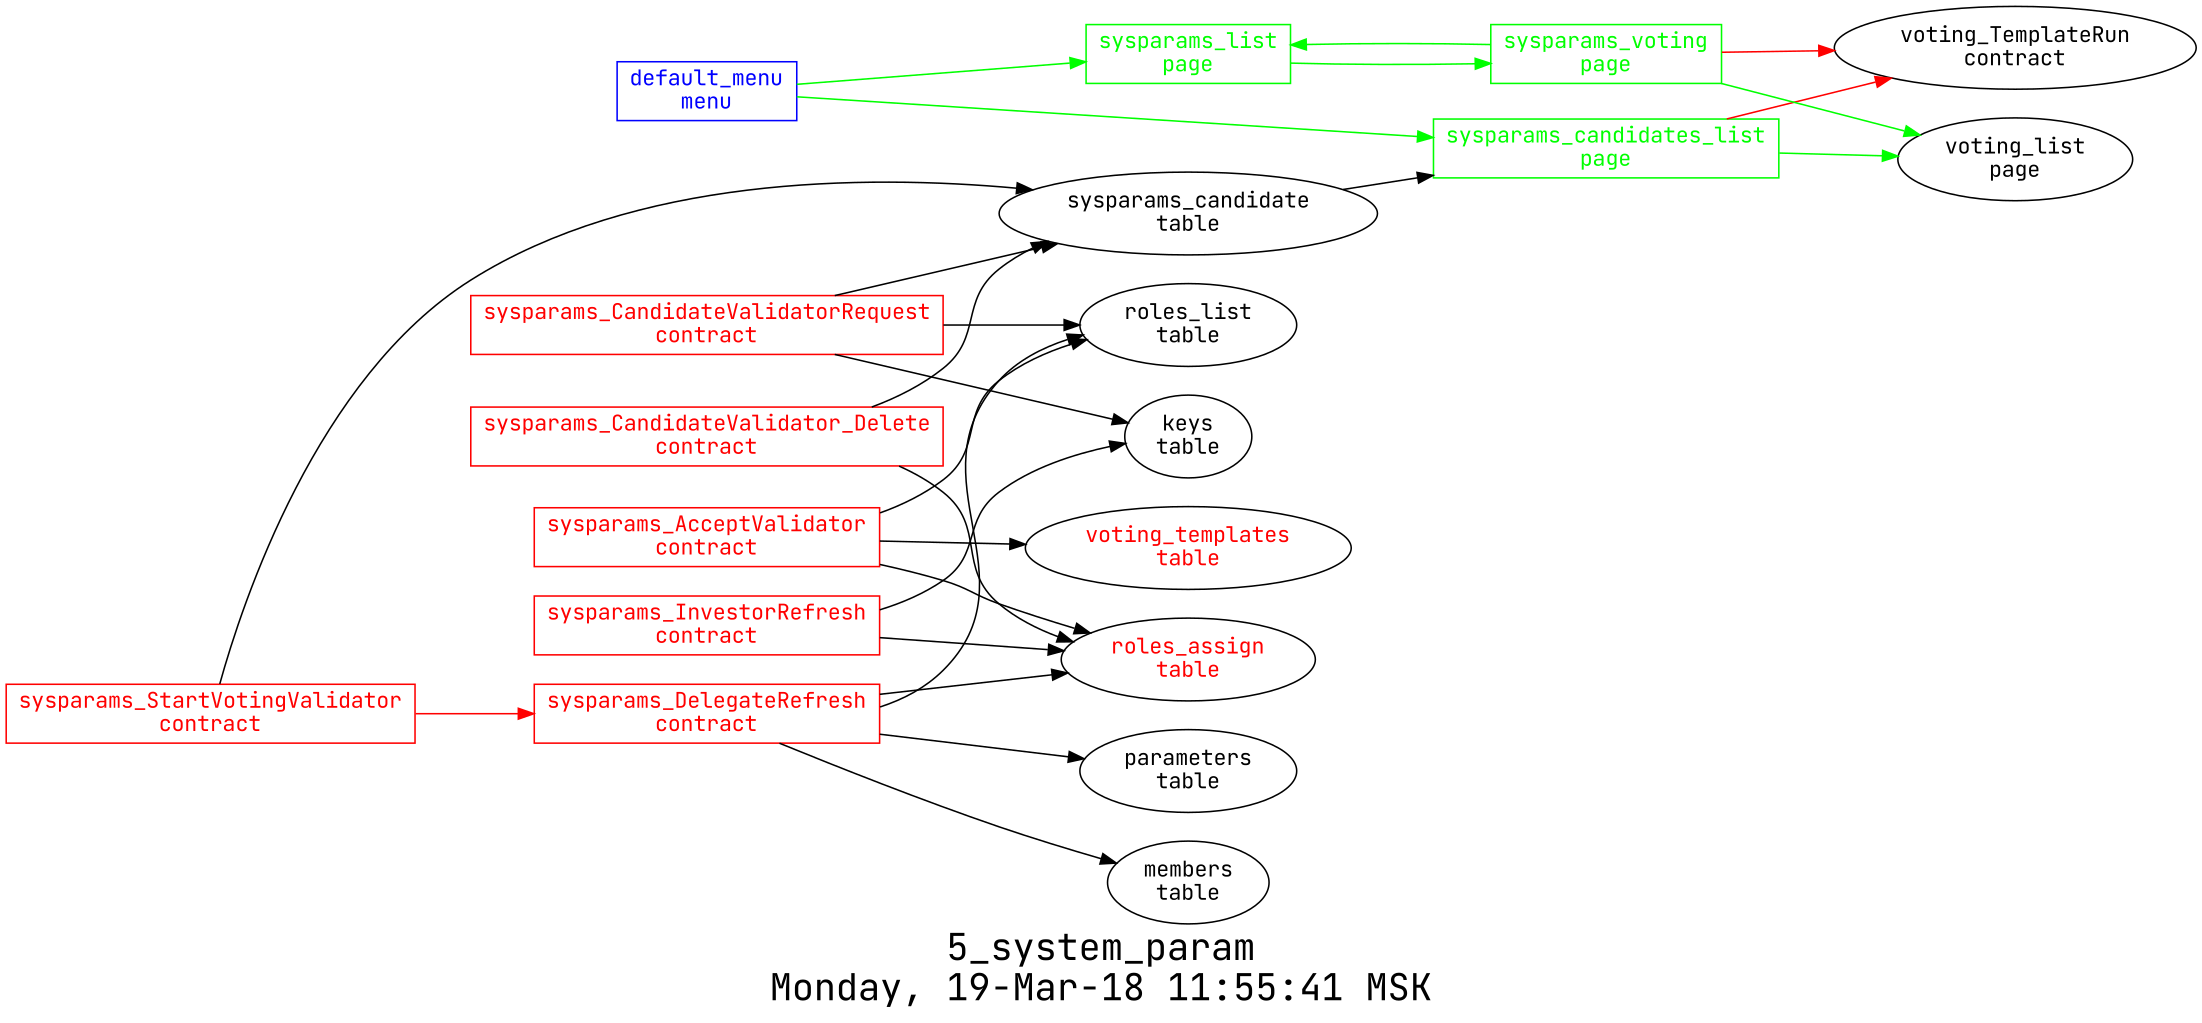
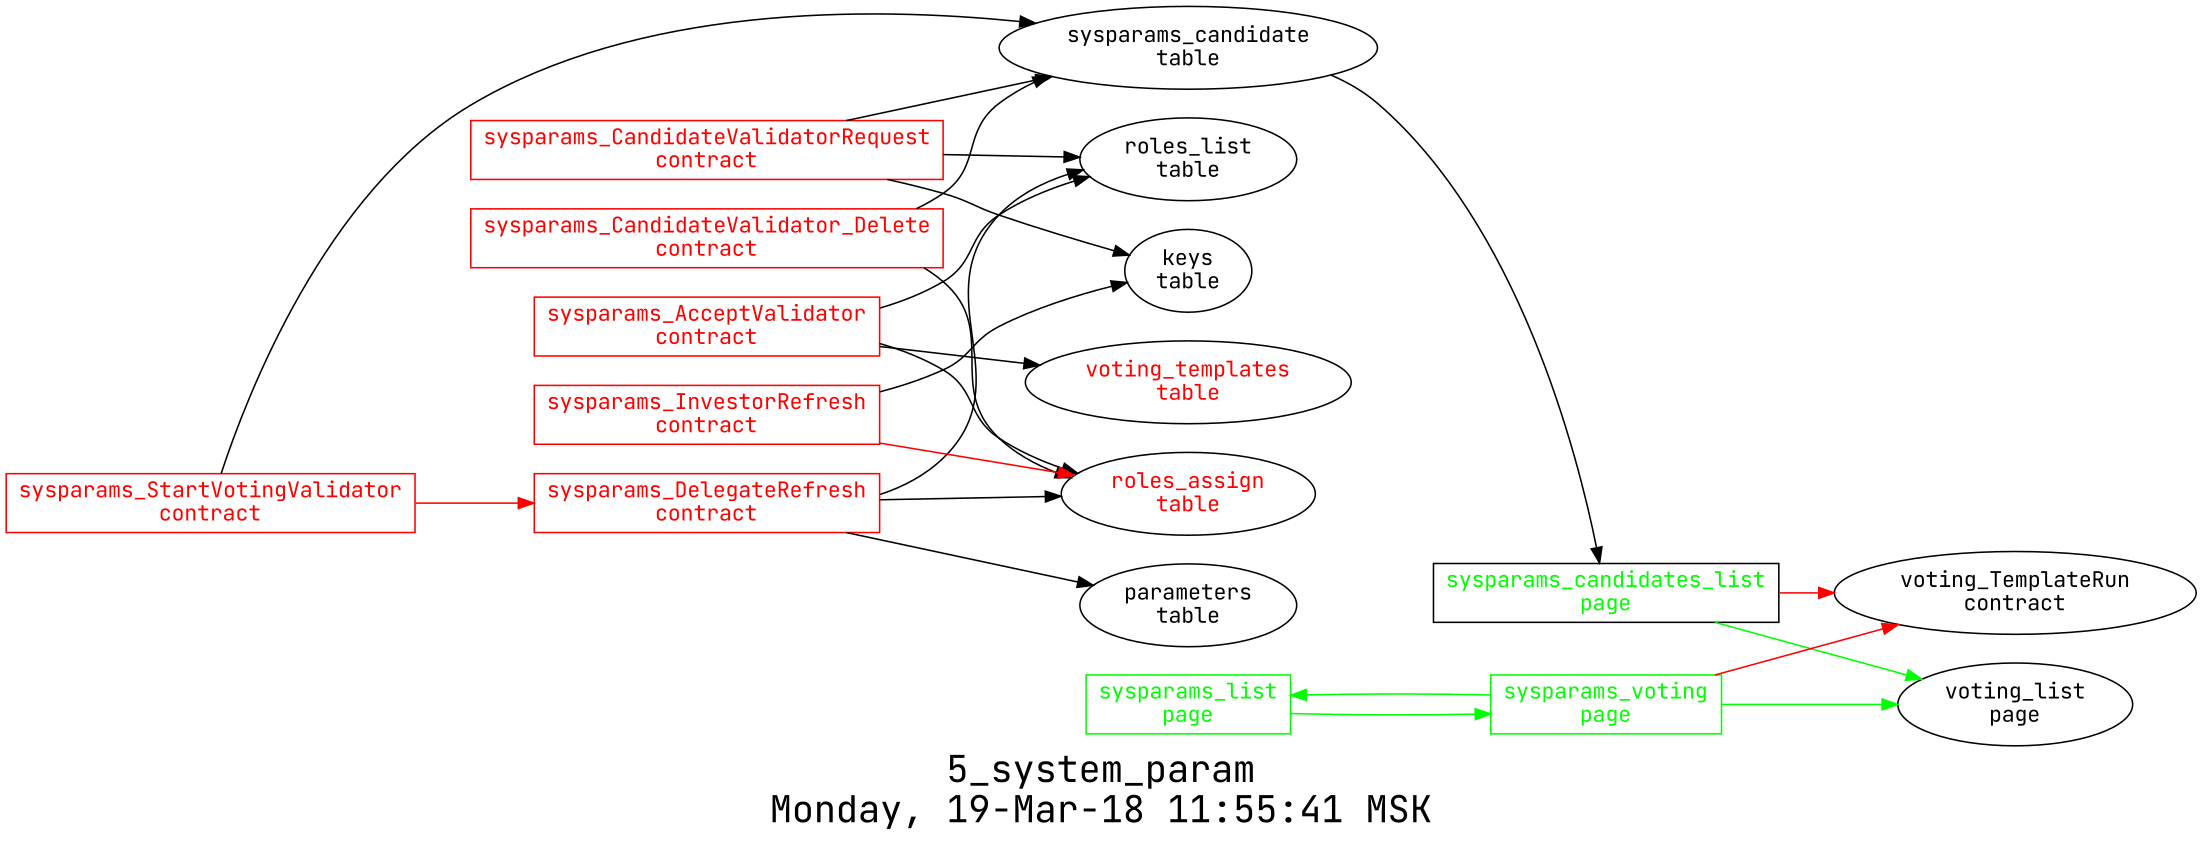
(707, 91) -> none
(1606, 148) -> (1606, 593)
(951, 643) -> (969, 458)
(1188, 883) -> none
